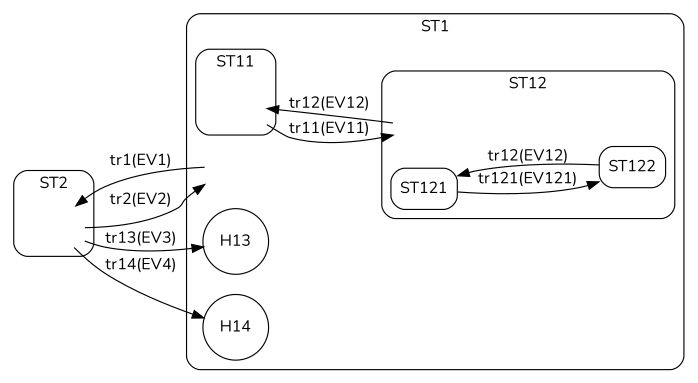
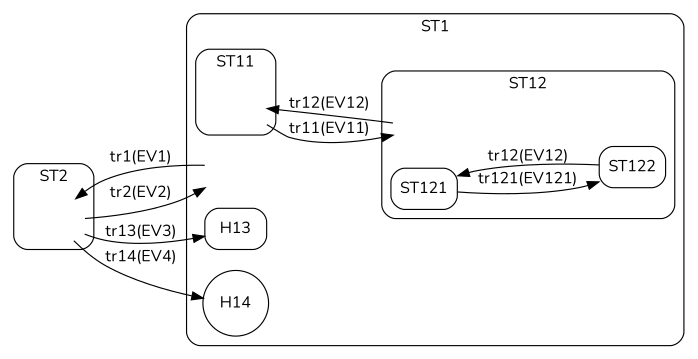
(236, 241) -> (236, 229)
